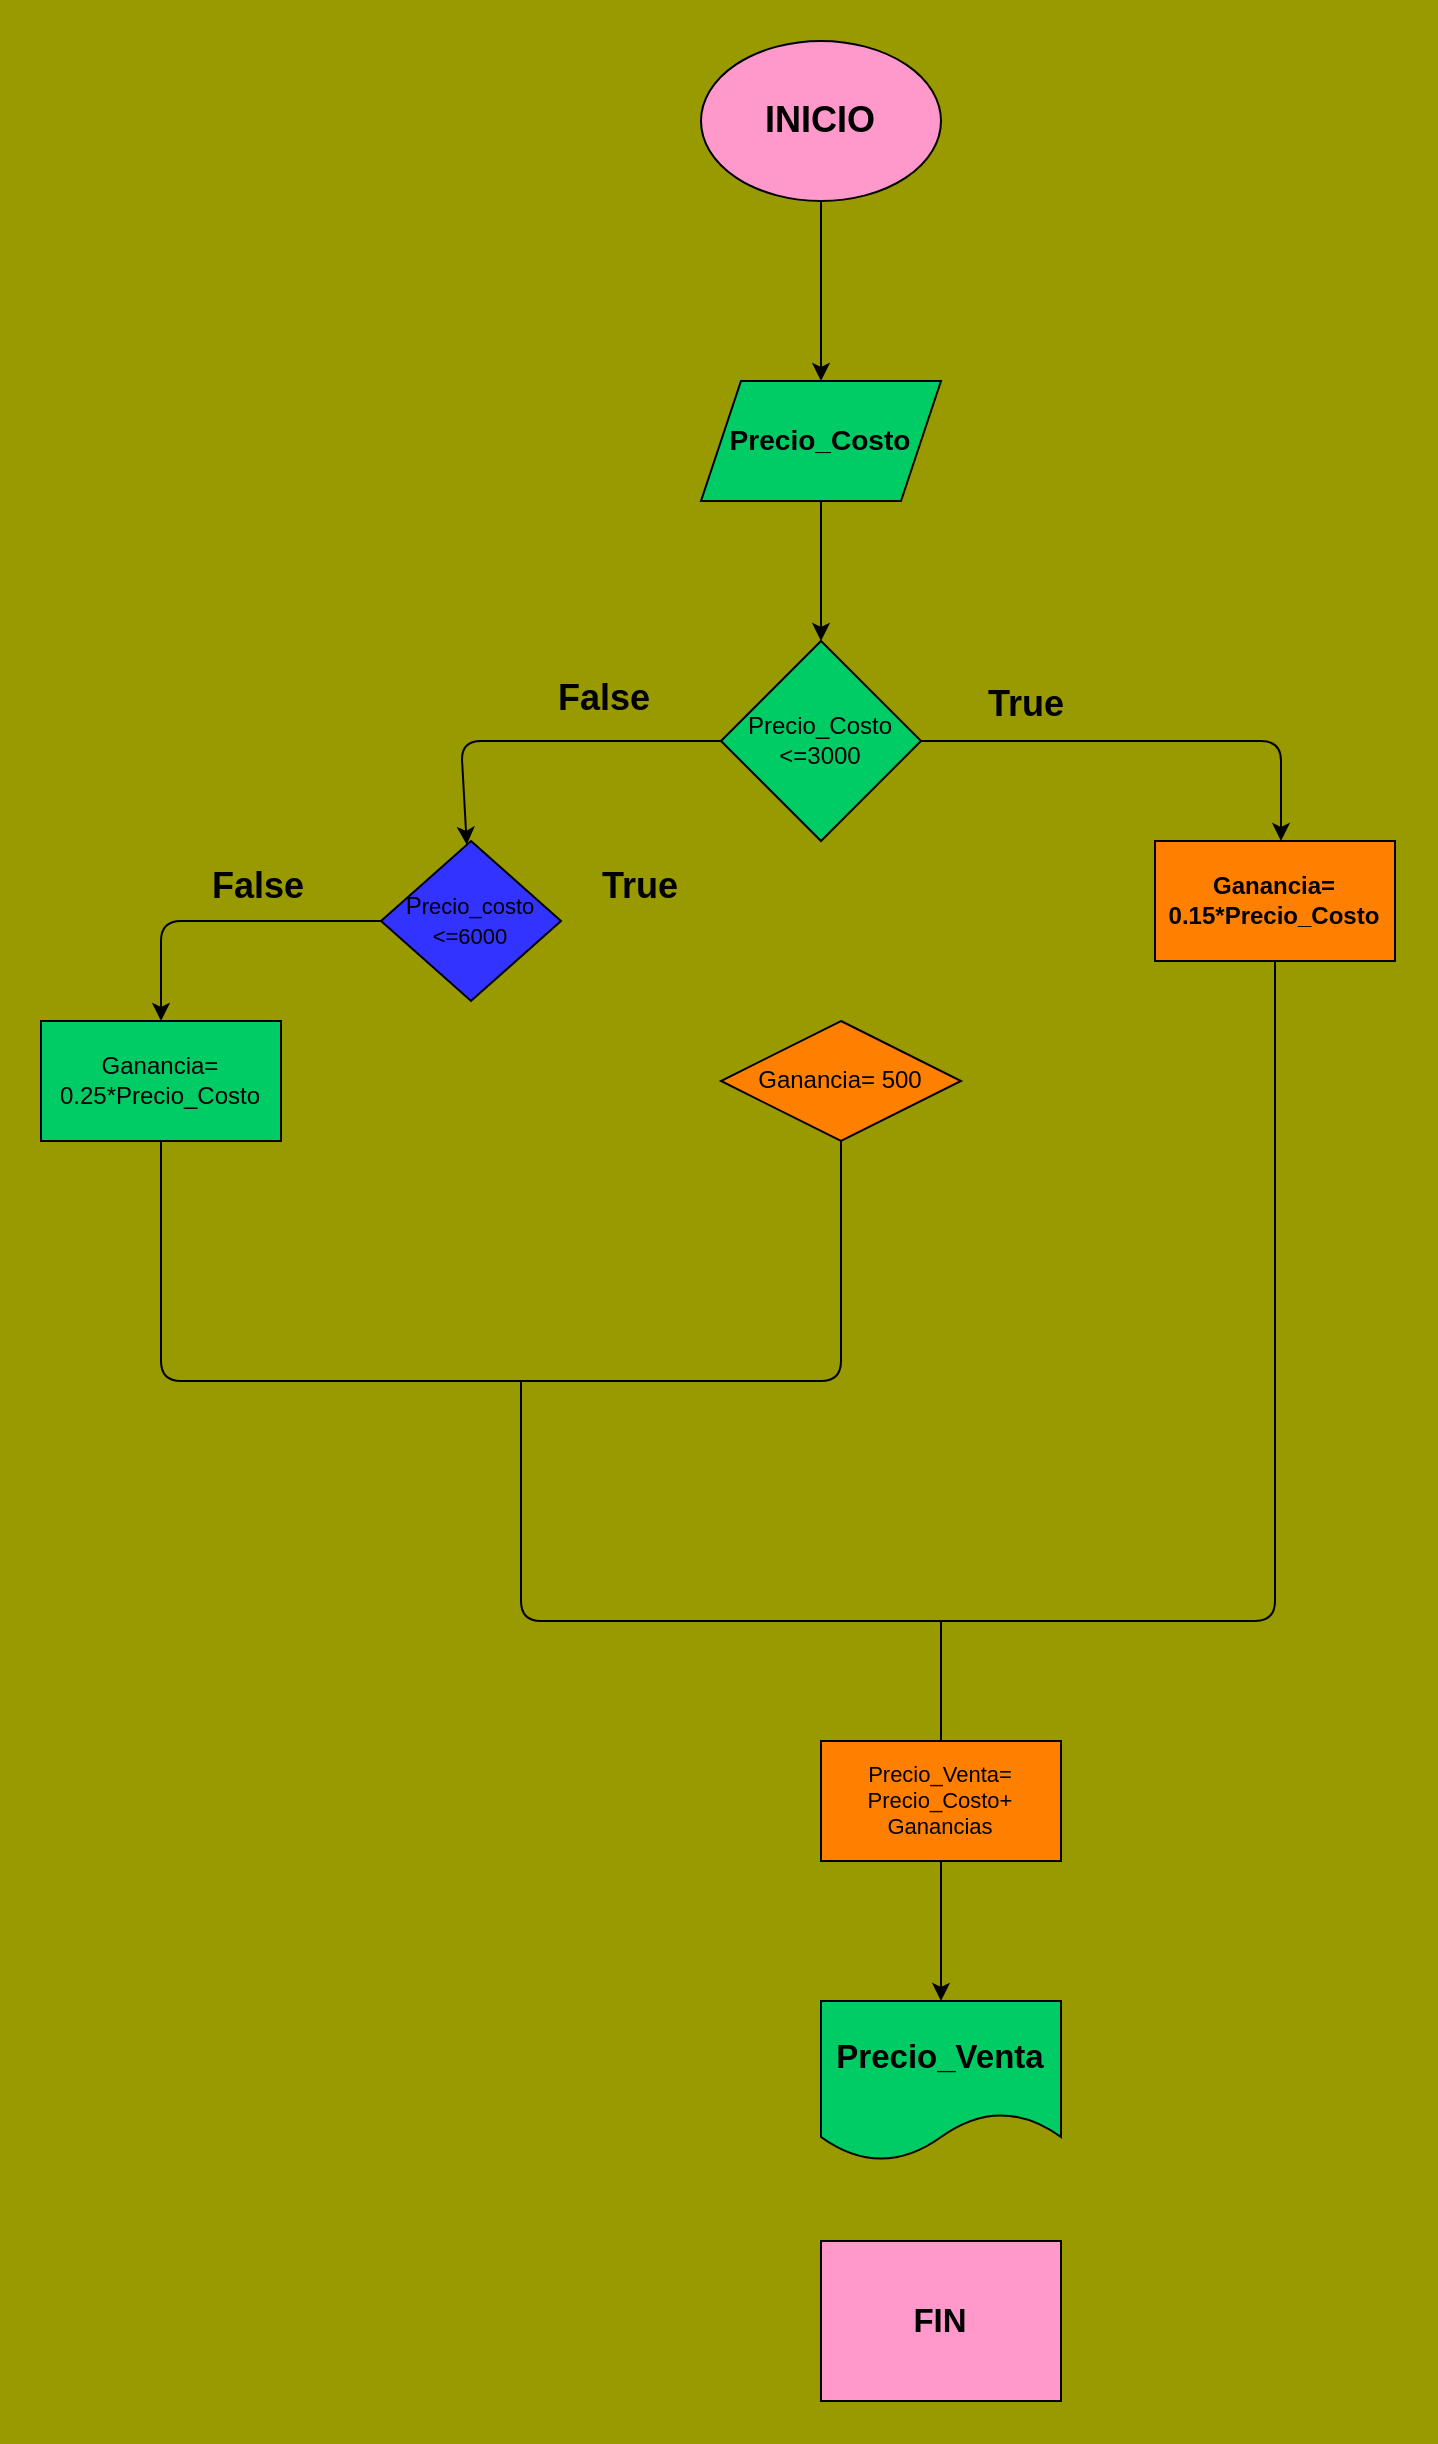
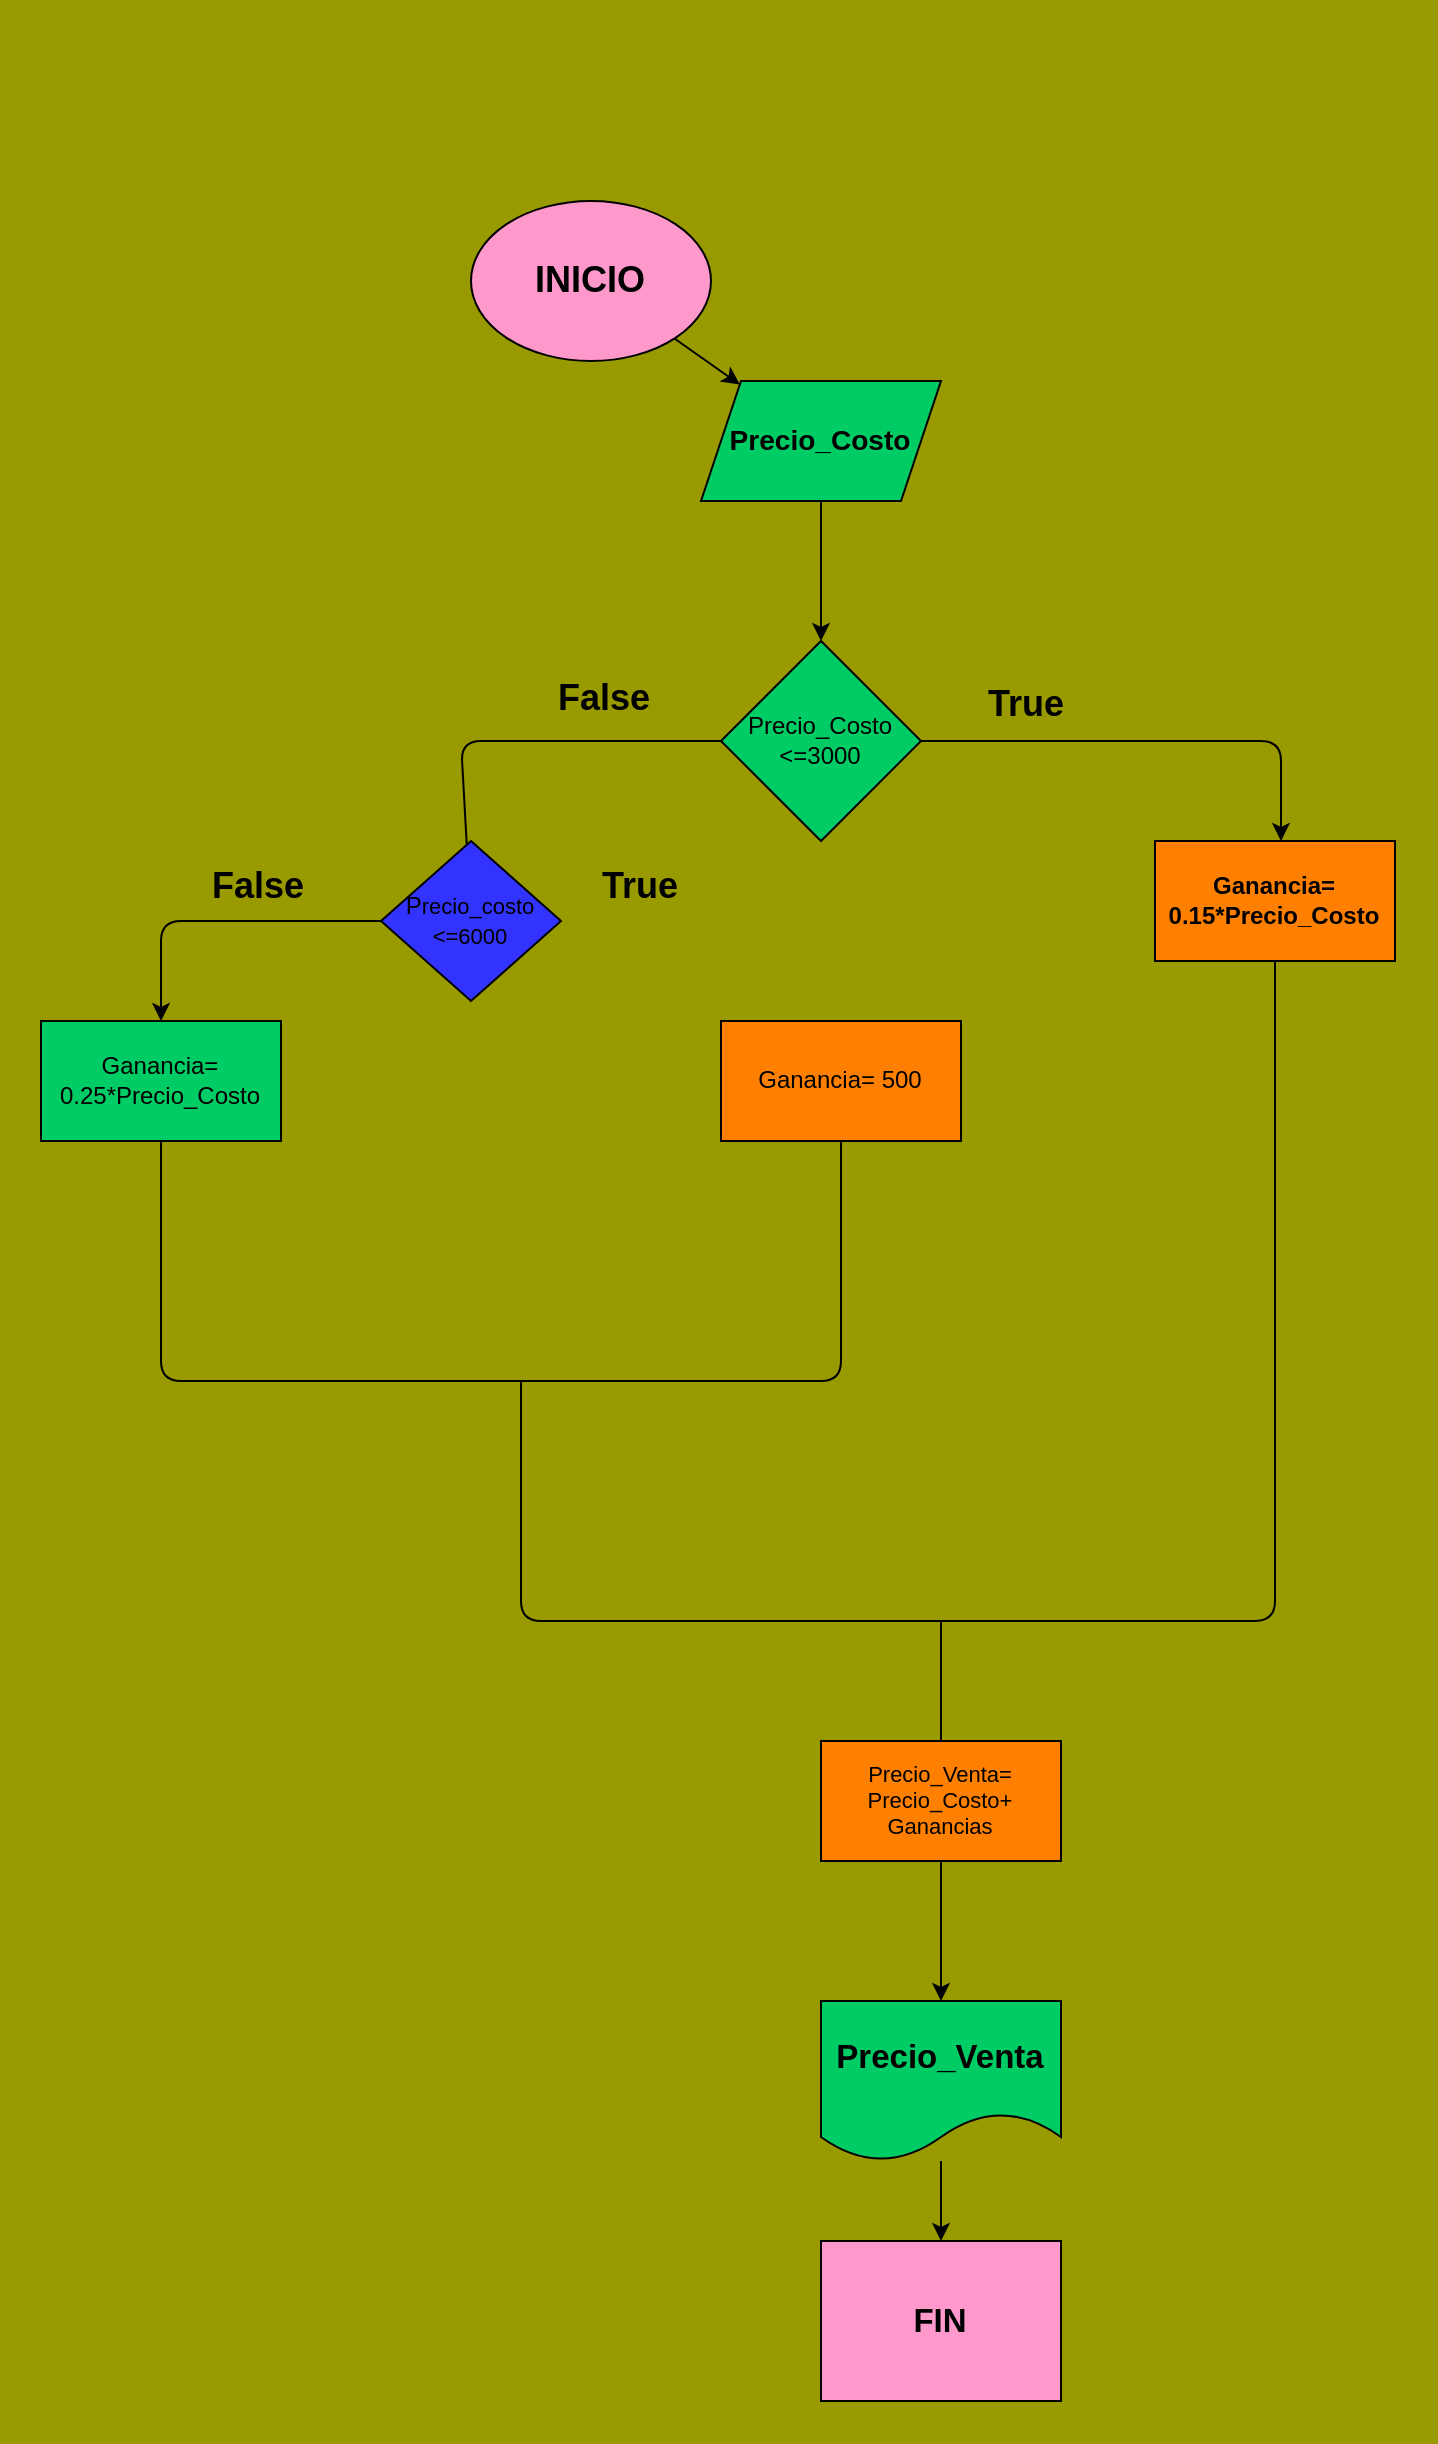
(821, 121) -> (591, 281)
(466, 830) -> (466, 835)
(841, 1081) -> (841, 1081)
none -> (941, 2194)
